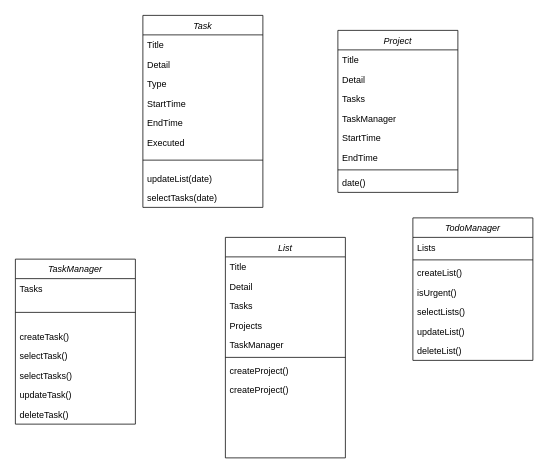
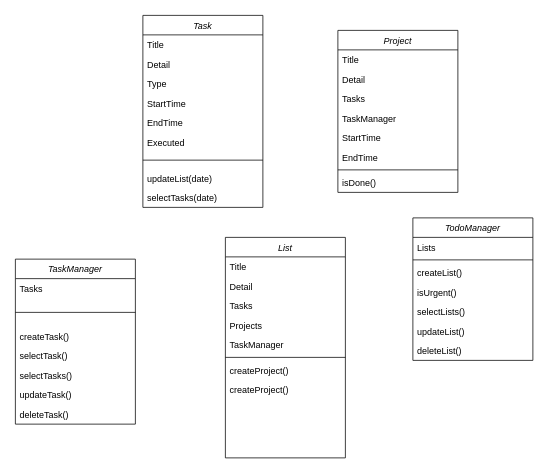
(357, 183) -> (361, 183)
